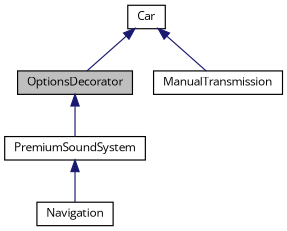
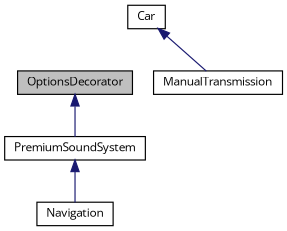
(106, 54) -> none
